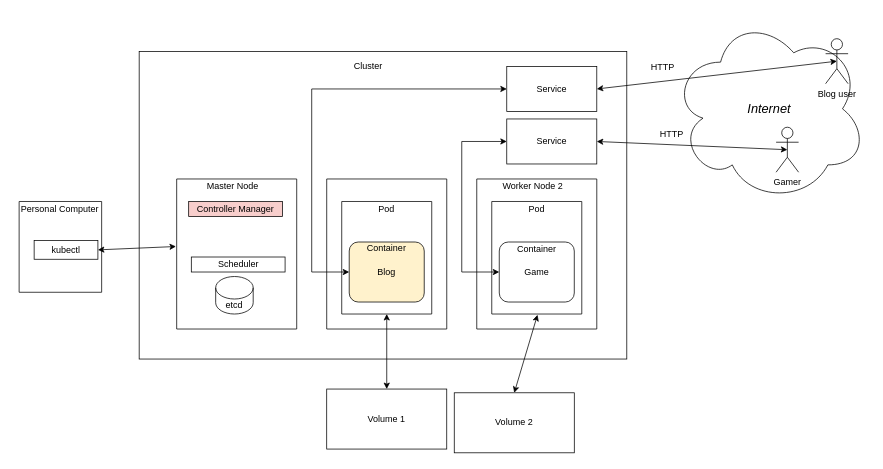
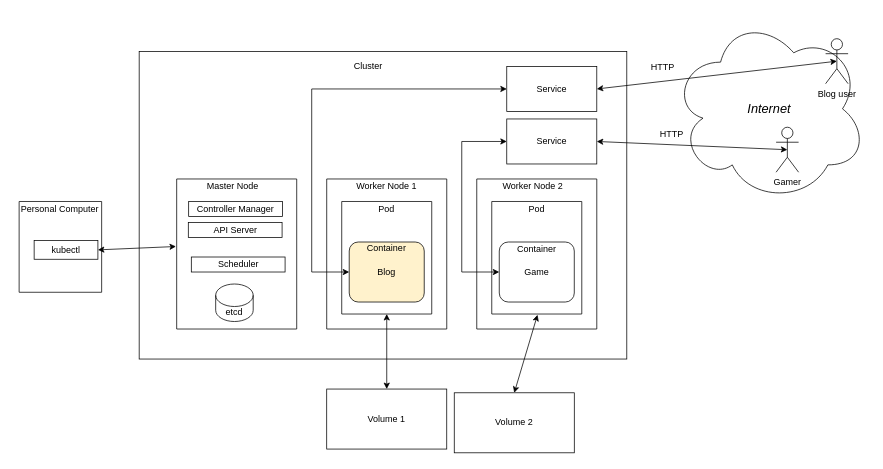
none -> (387, 186)
(236, 209) -> (236, 209)
none -> (235, 230)
(234, 295) -> (234, 303)
